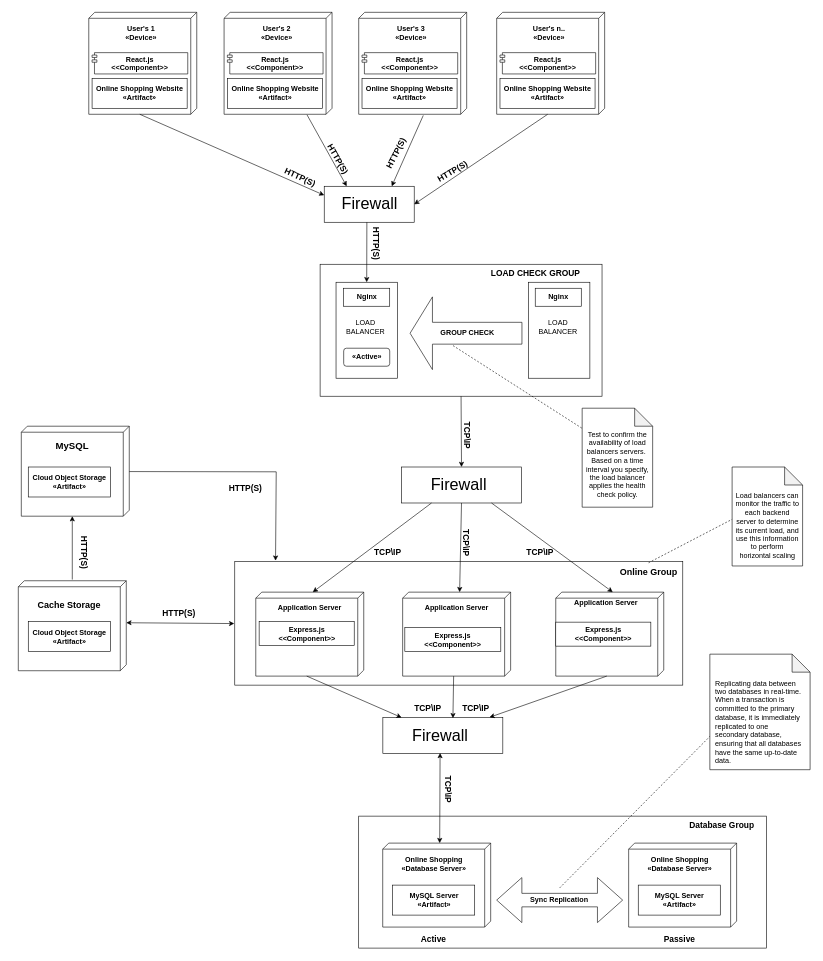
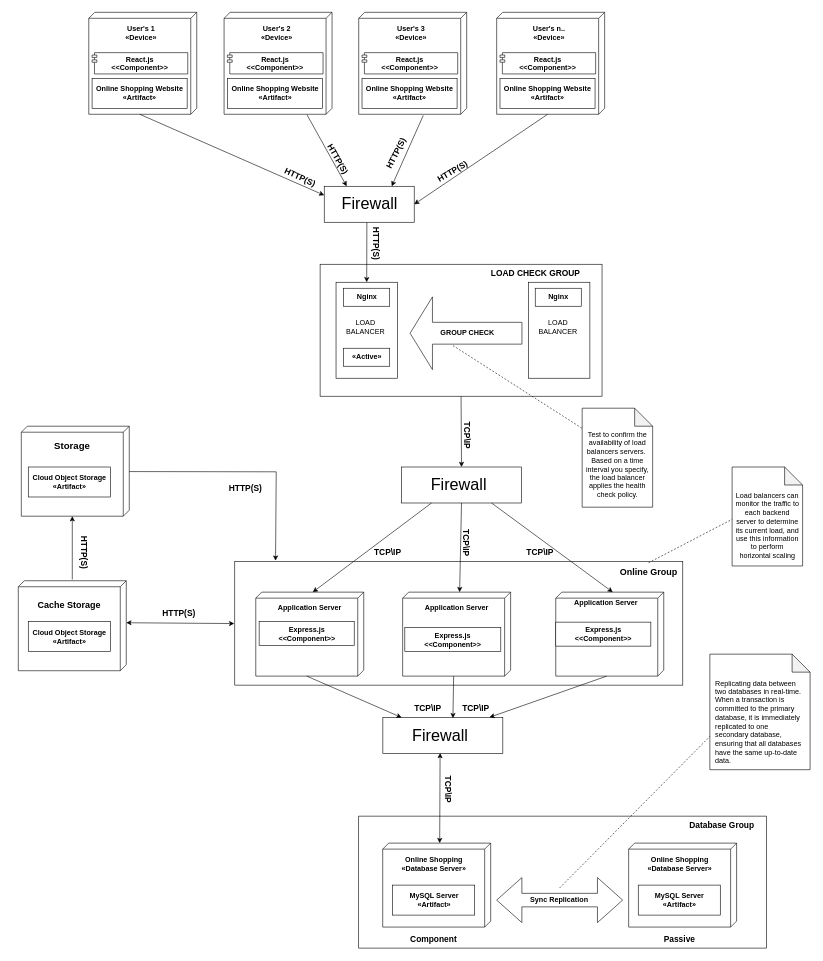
(367, 357) -> (367, 357)
(72, 446) -> (72, 446)
(434, 939) -> (434, 939)
